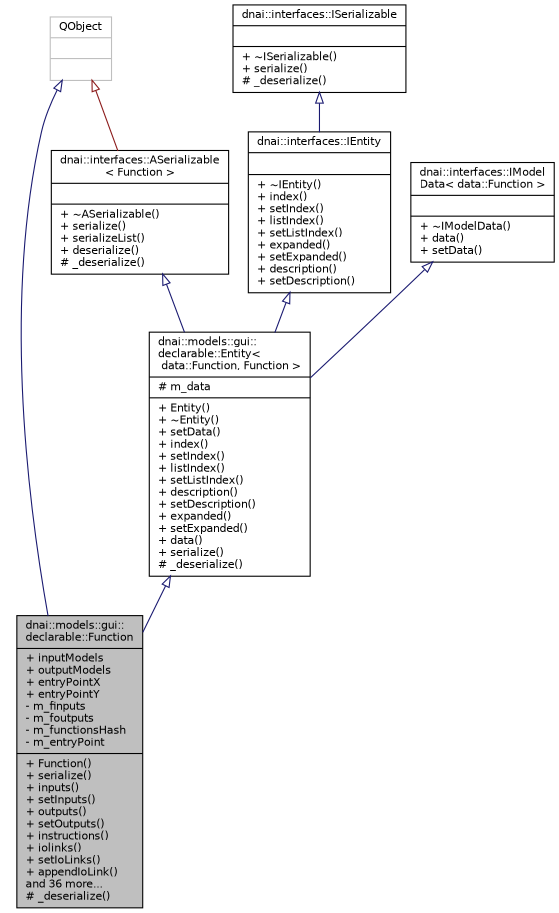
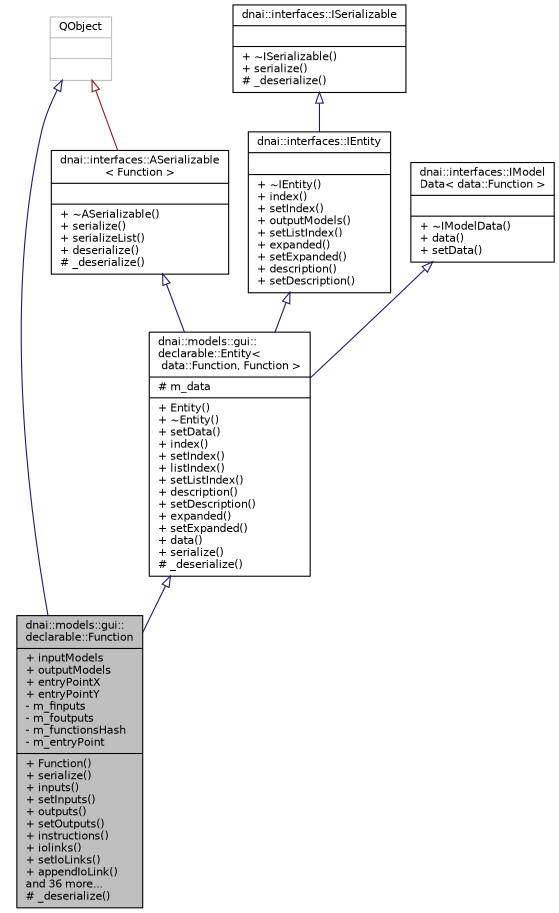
(290, 221) -> (304, 221)
